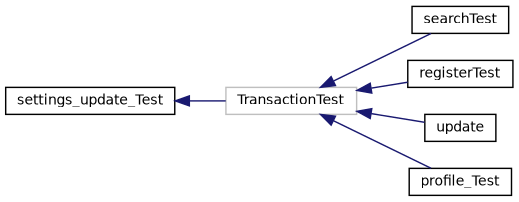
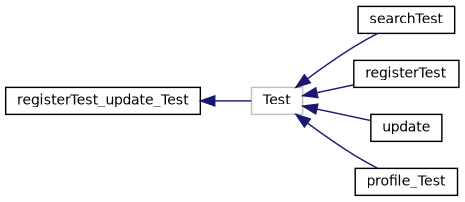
(90, 101) -> (103, 101)
(291, 101) -> (277, 101)
